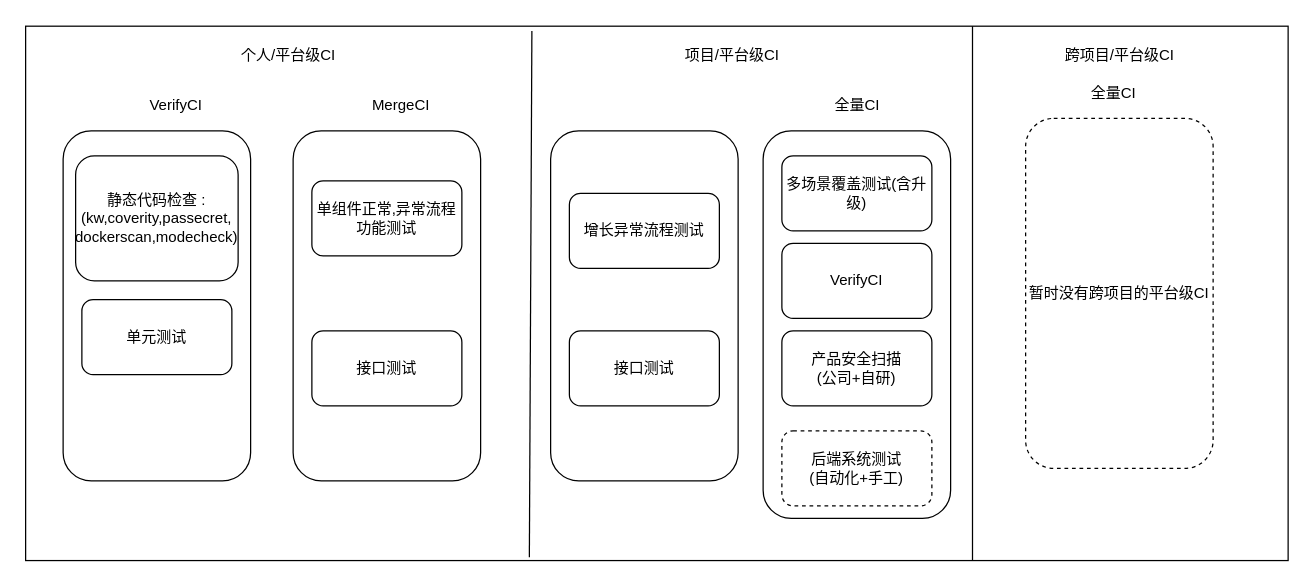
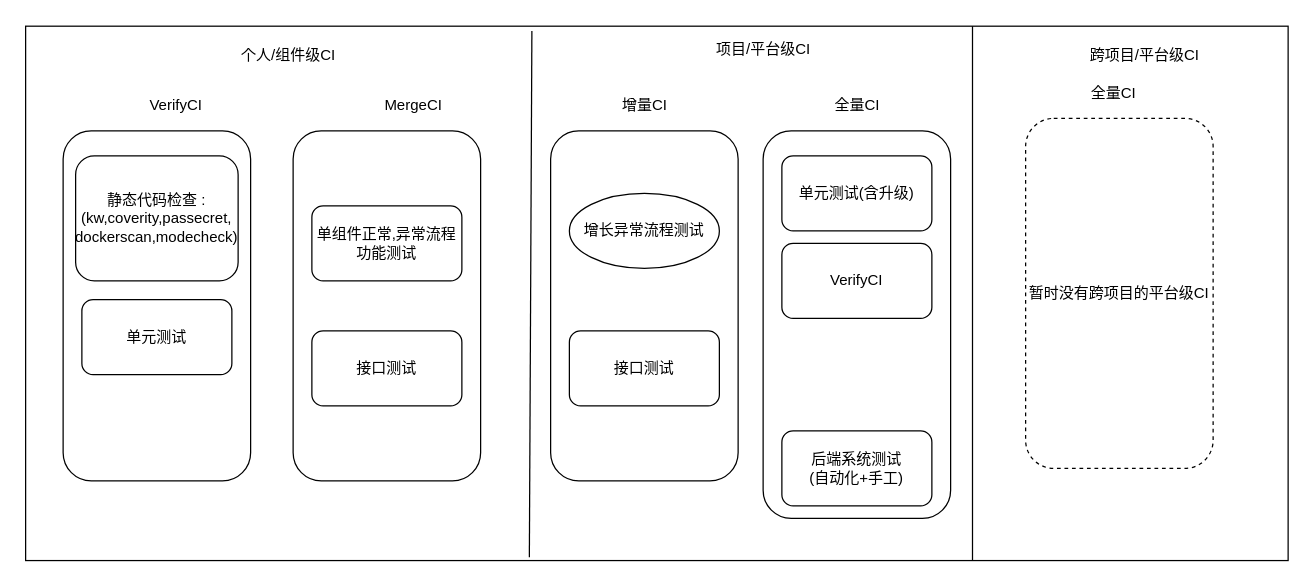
(289, 56) -> (289, 56)
(732, 56) -> (763, 49)
(1119, 56) -> (1144, 56)
(401, 106) -> (413, 106)
none -> (644, 106)
(857, 193) -> (857, 193)
(387, 218) -> (387, 243)
(644, 231) -> (644, 231)
(857, 368) -> none
(857, 468) -> (857, 468)
